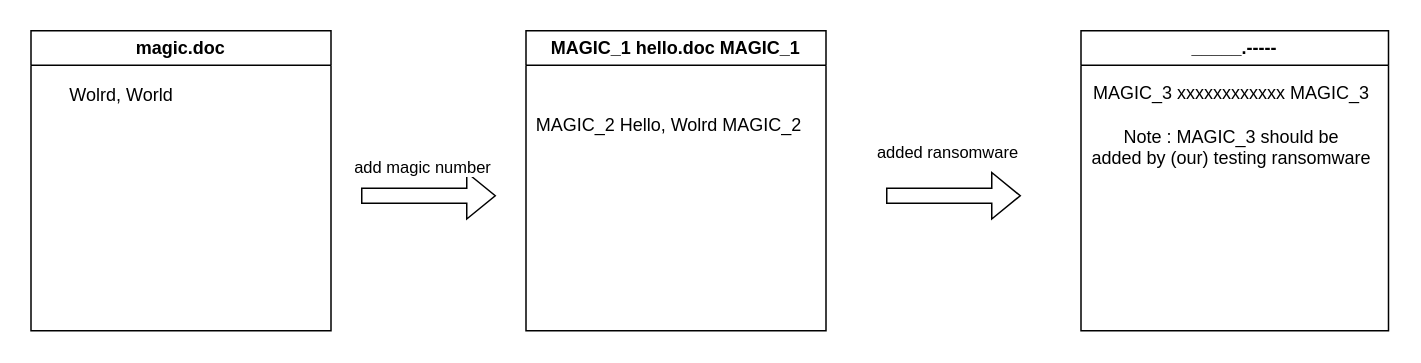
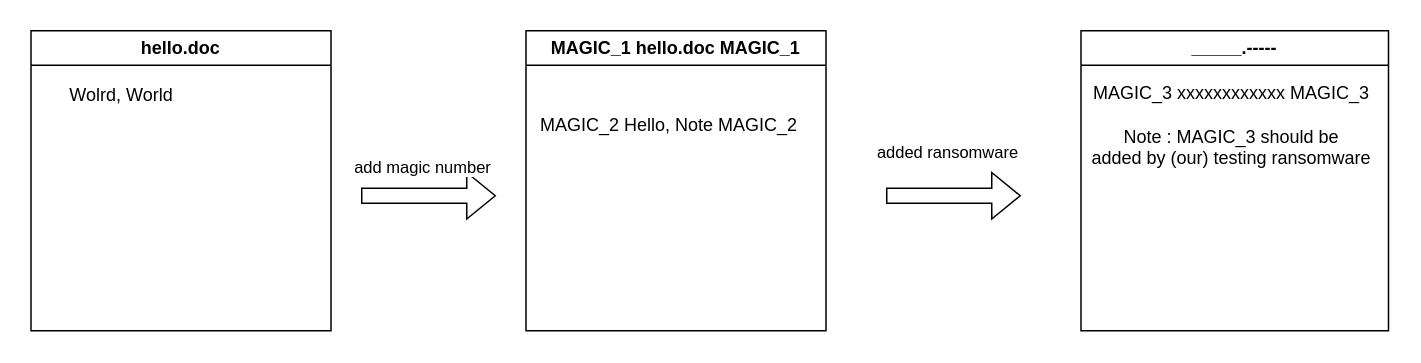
(181, 49) -> (181, 49)
(669, 125) -> (669, 125)
